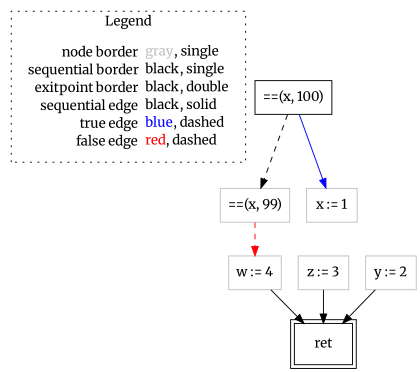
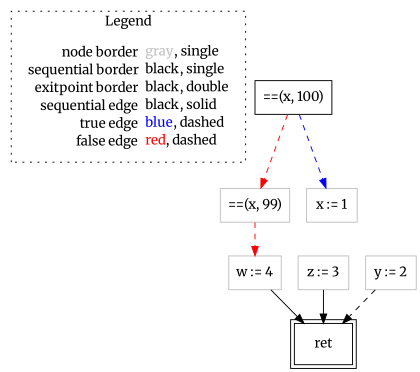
(276, 147) -> (276, 147)
(311, 147) -> (311, 147)
(362, 303) -> (362, 303)
